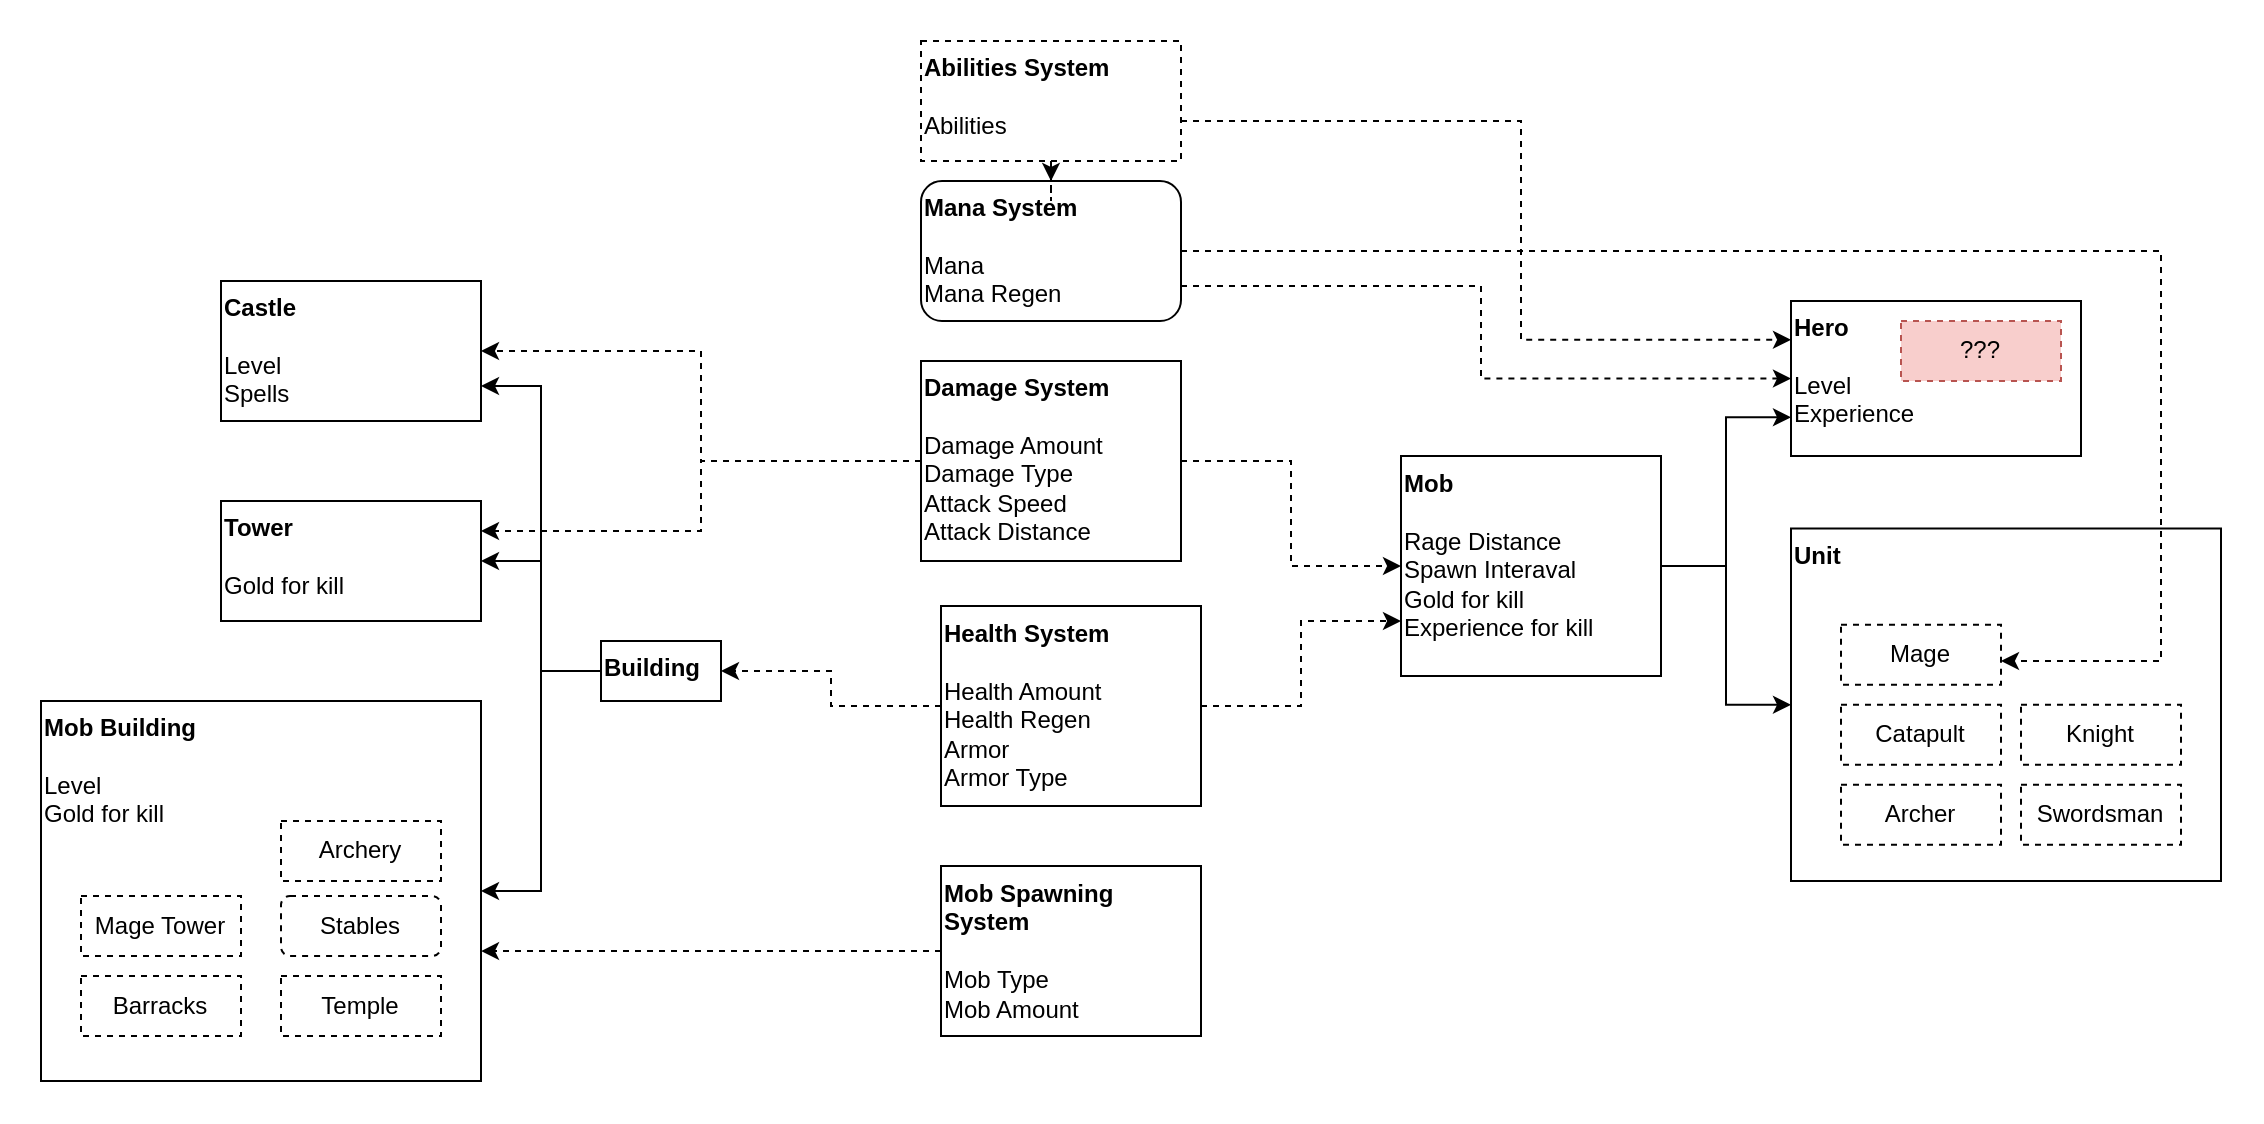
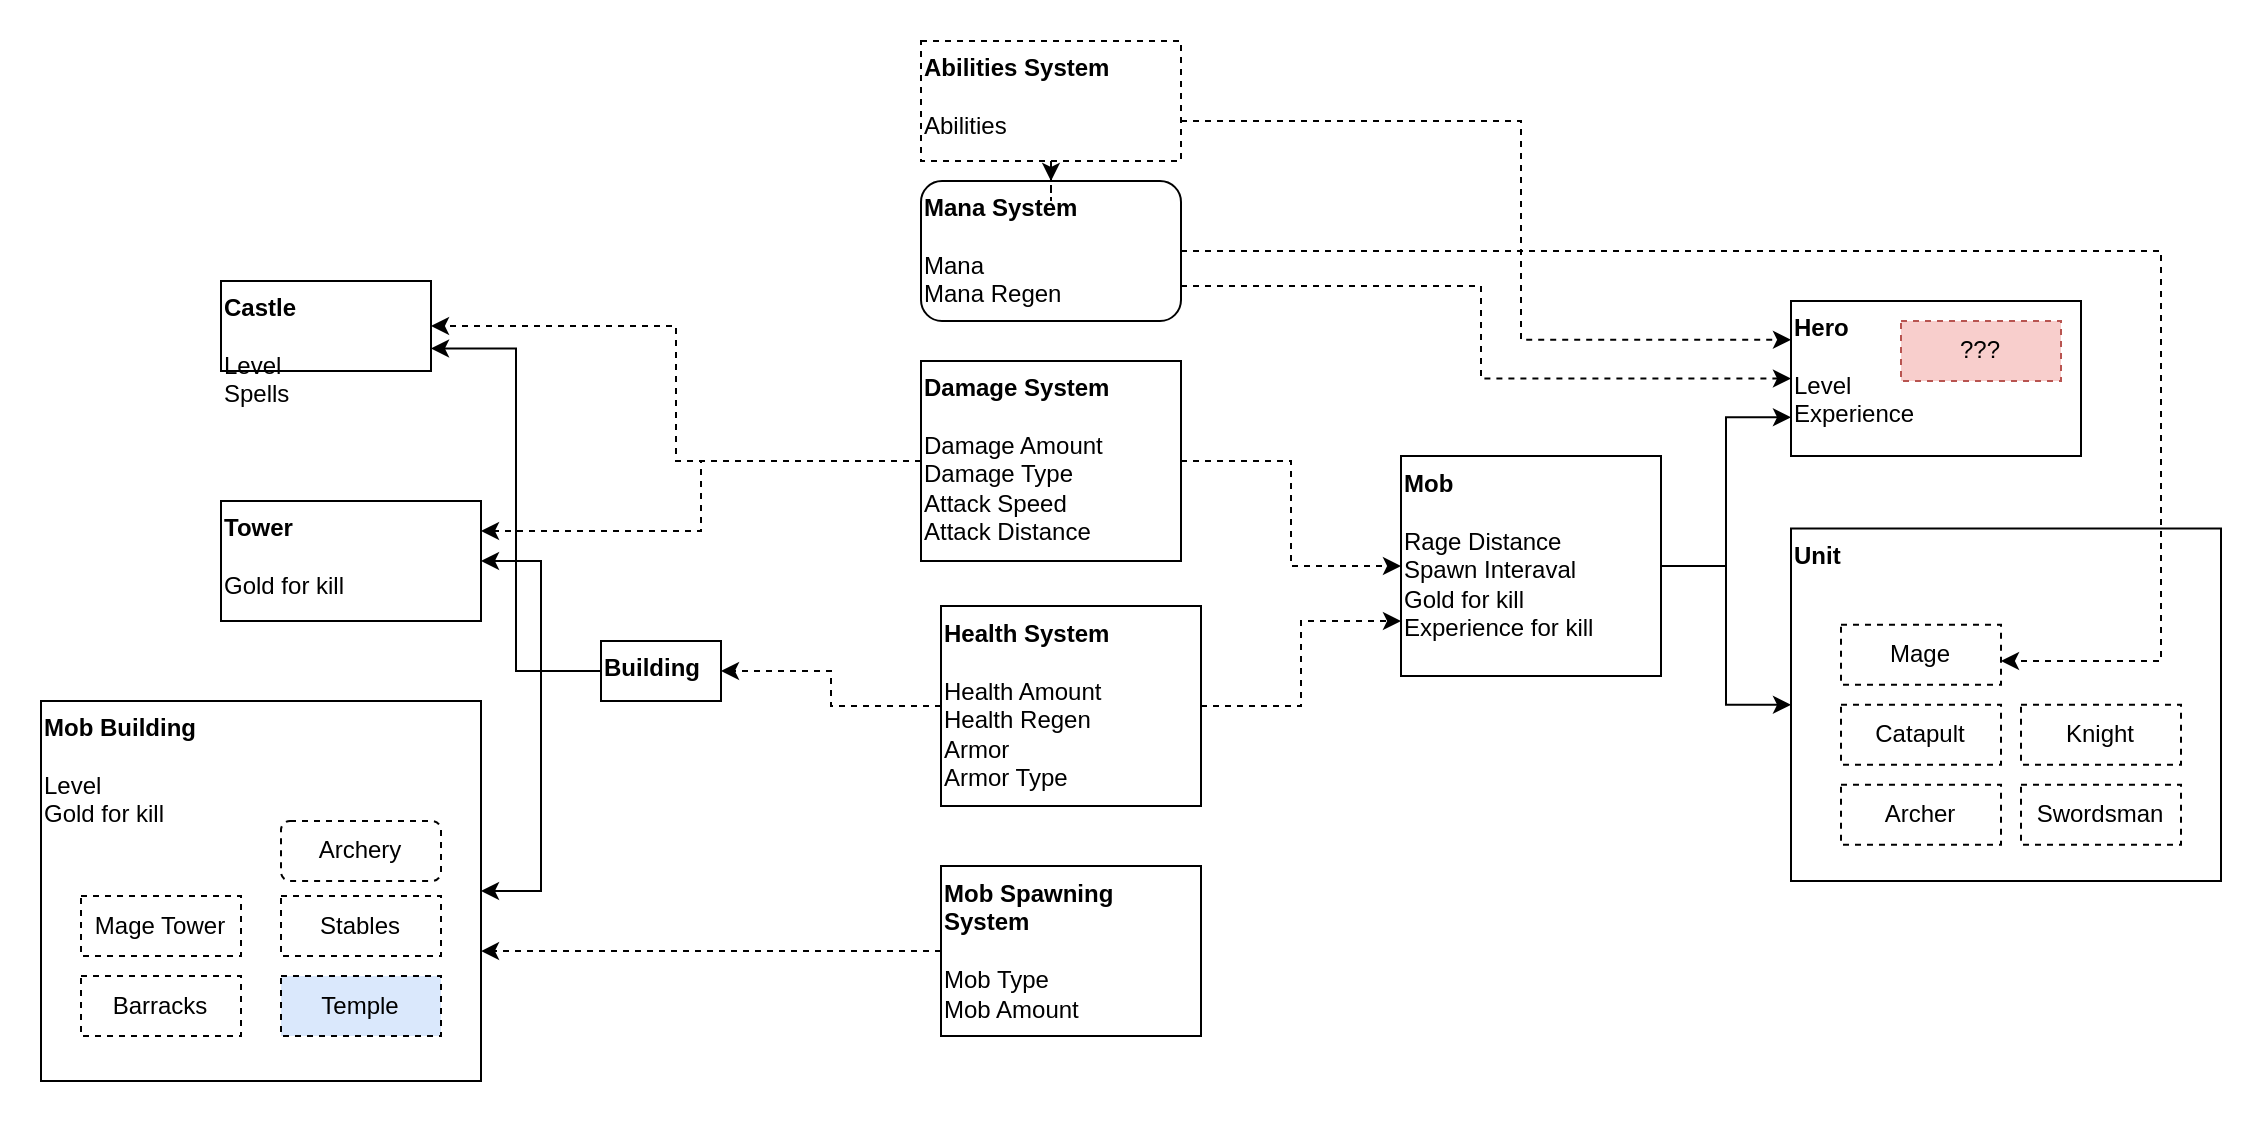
(351, 351) -> (326, 326)
(361, 851) -> (361, 851)
(361, 926) -> (361, 926)
(361, 1006) -> (361, 1006)
